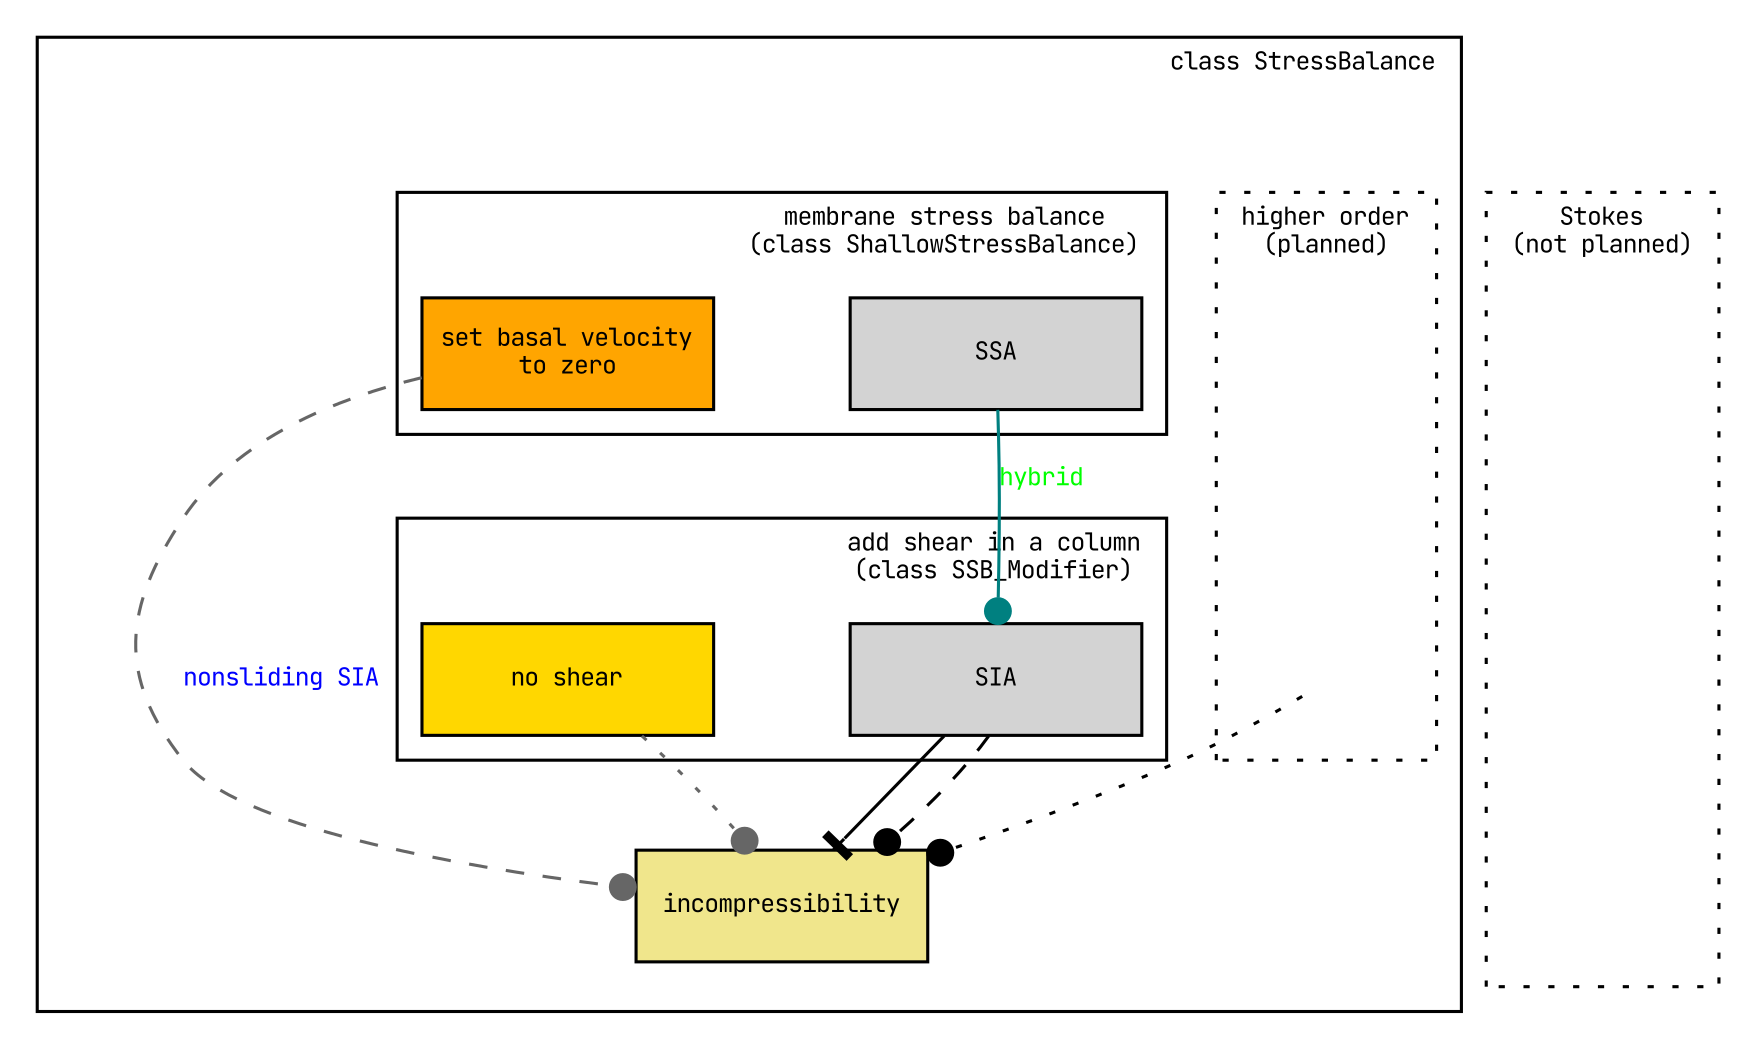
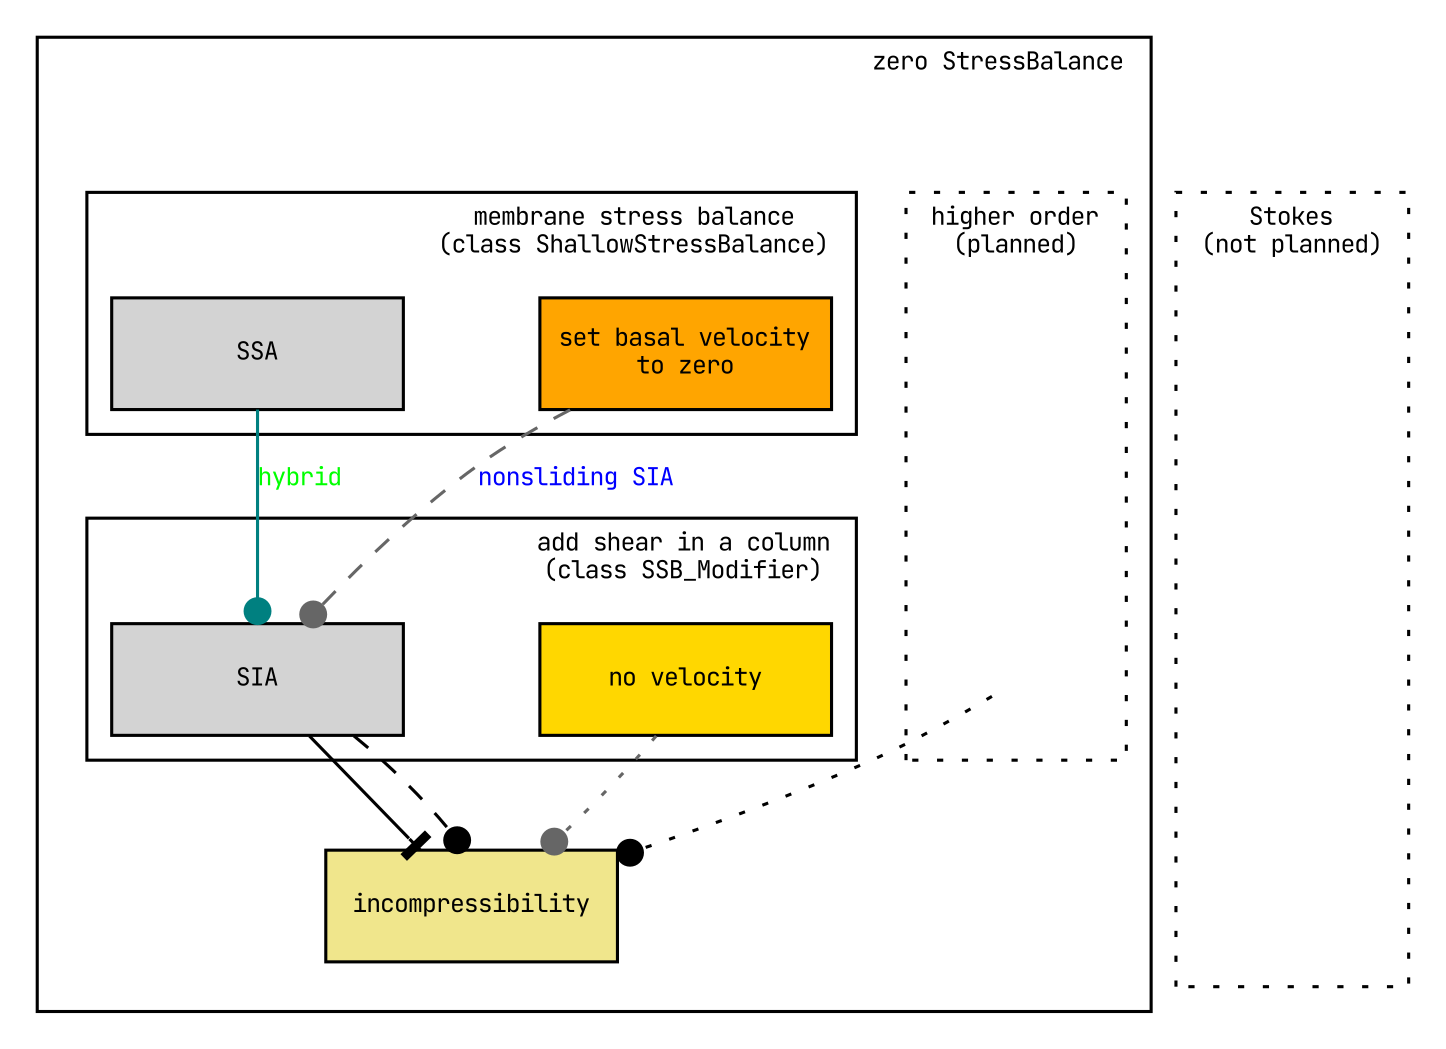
(1303, 64) -> (999, 64)
(568, 680) -> (686, 680)
(157, 720) -> (438, 496)
